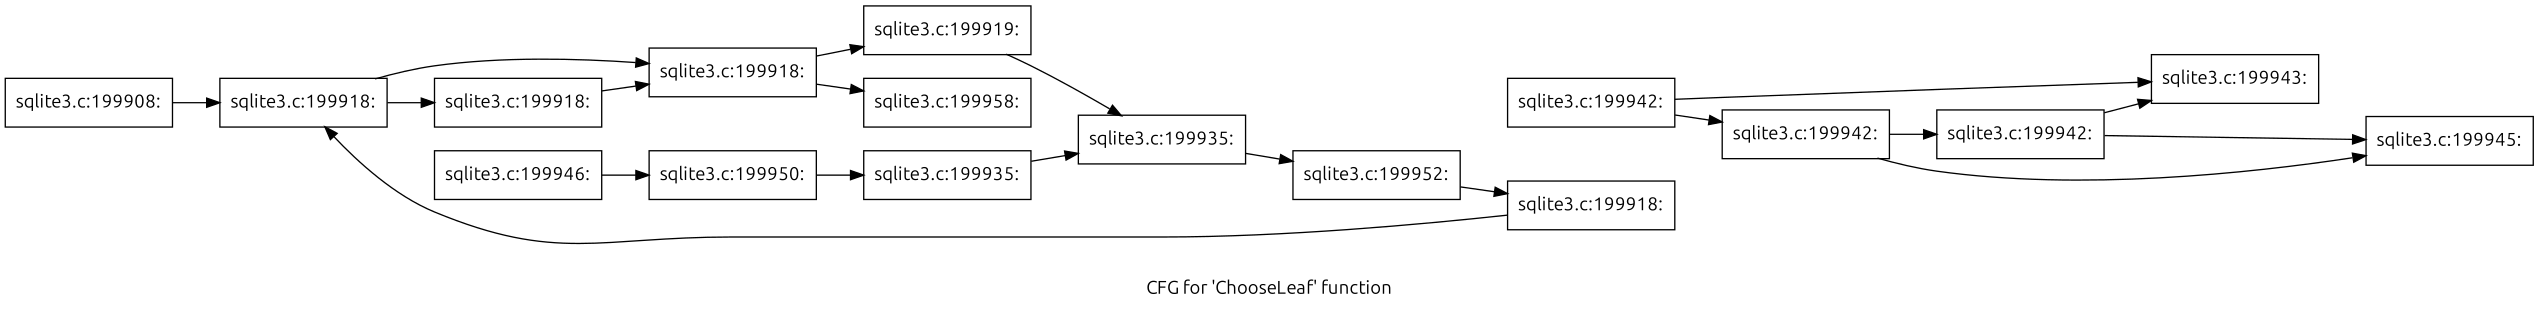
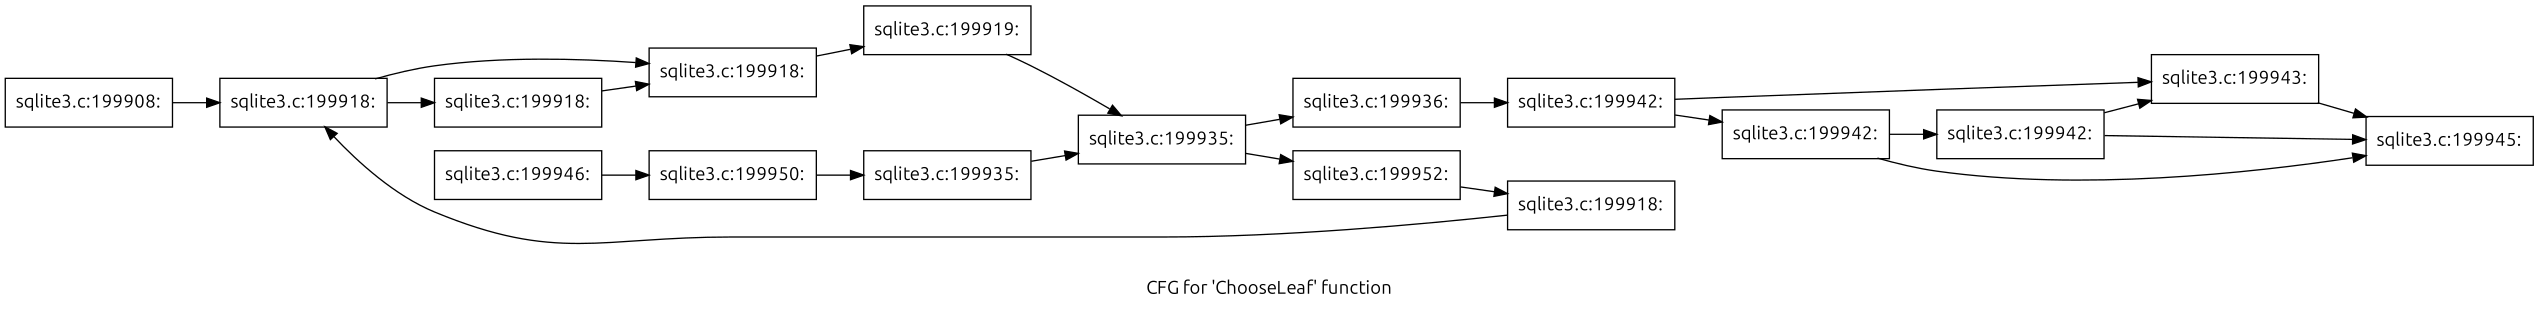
(947, 103) -> none
none -> (1377, 103)
none -> (2336, 108)
